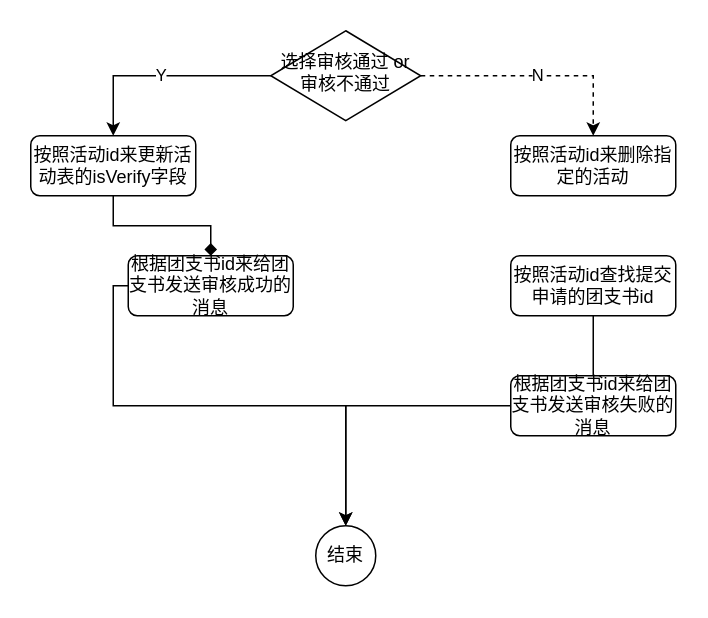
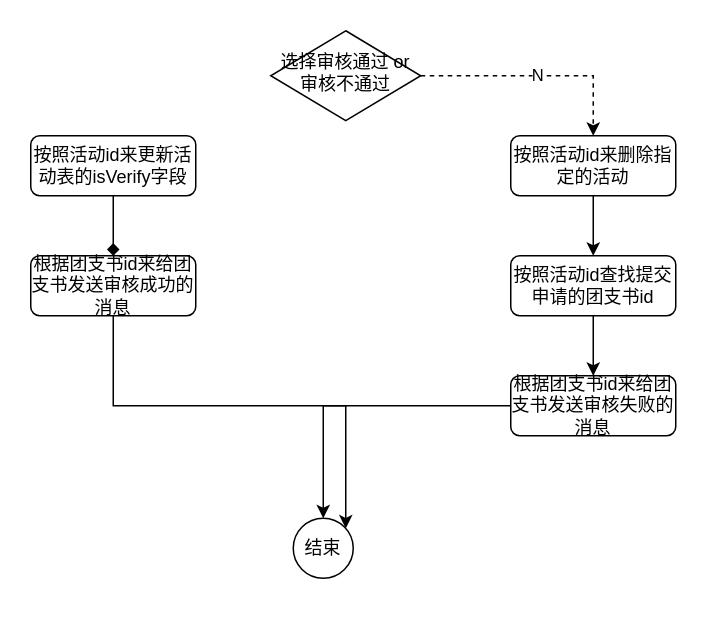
(167, 76) -> none
none -> (593, 221)
(211, 286) -> (113, 286)
(593, 368) -> (593, 364)
(346, 556) -> (323, 548)
